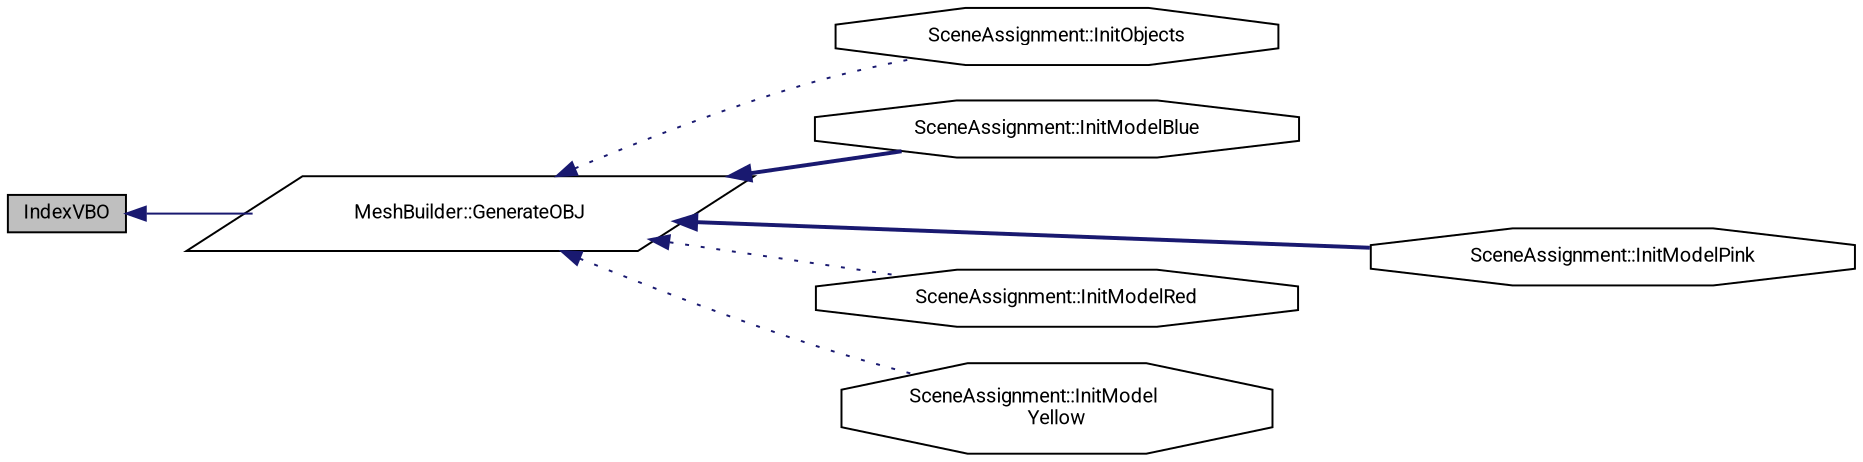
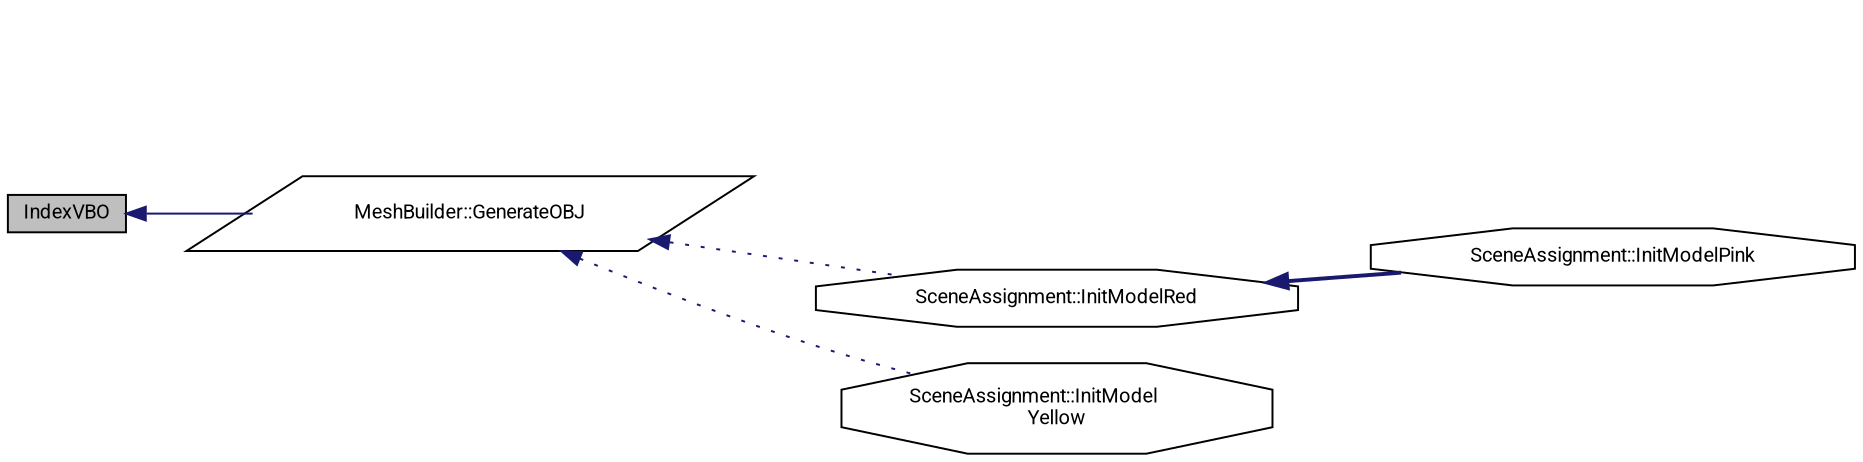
(1057, 36) -> none
(1057, 129) -> none
(1033, 235) -> (1344, 277)
